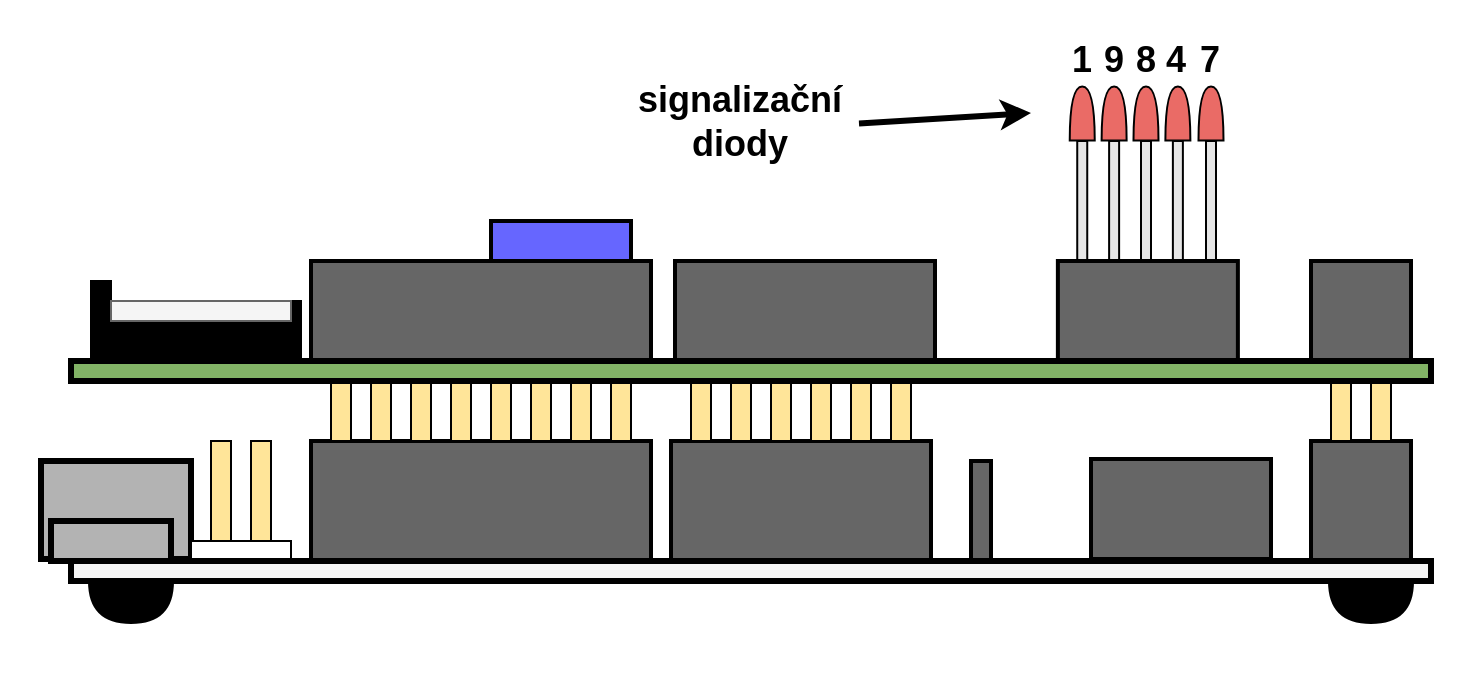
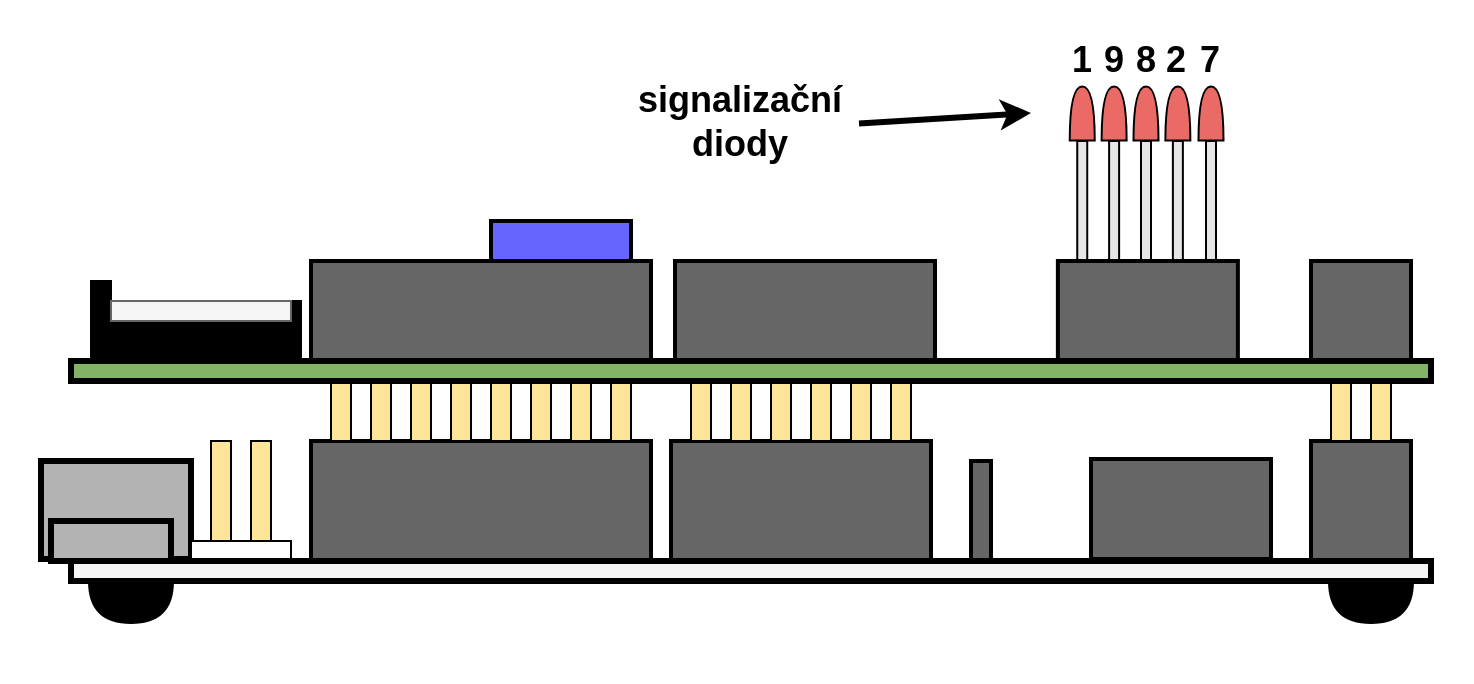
(1177, 61) -> (1177, 61)
